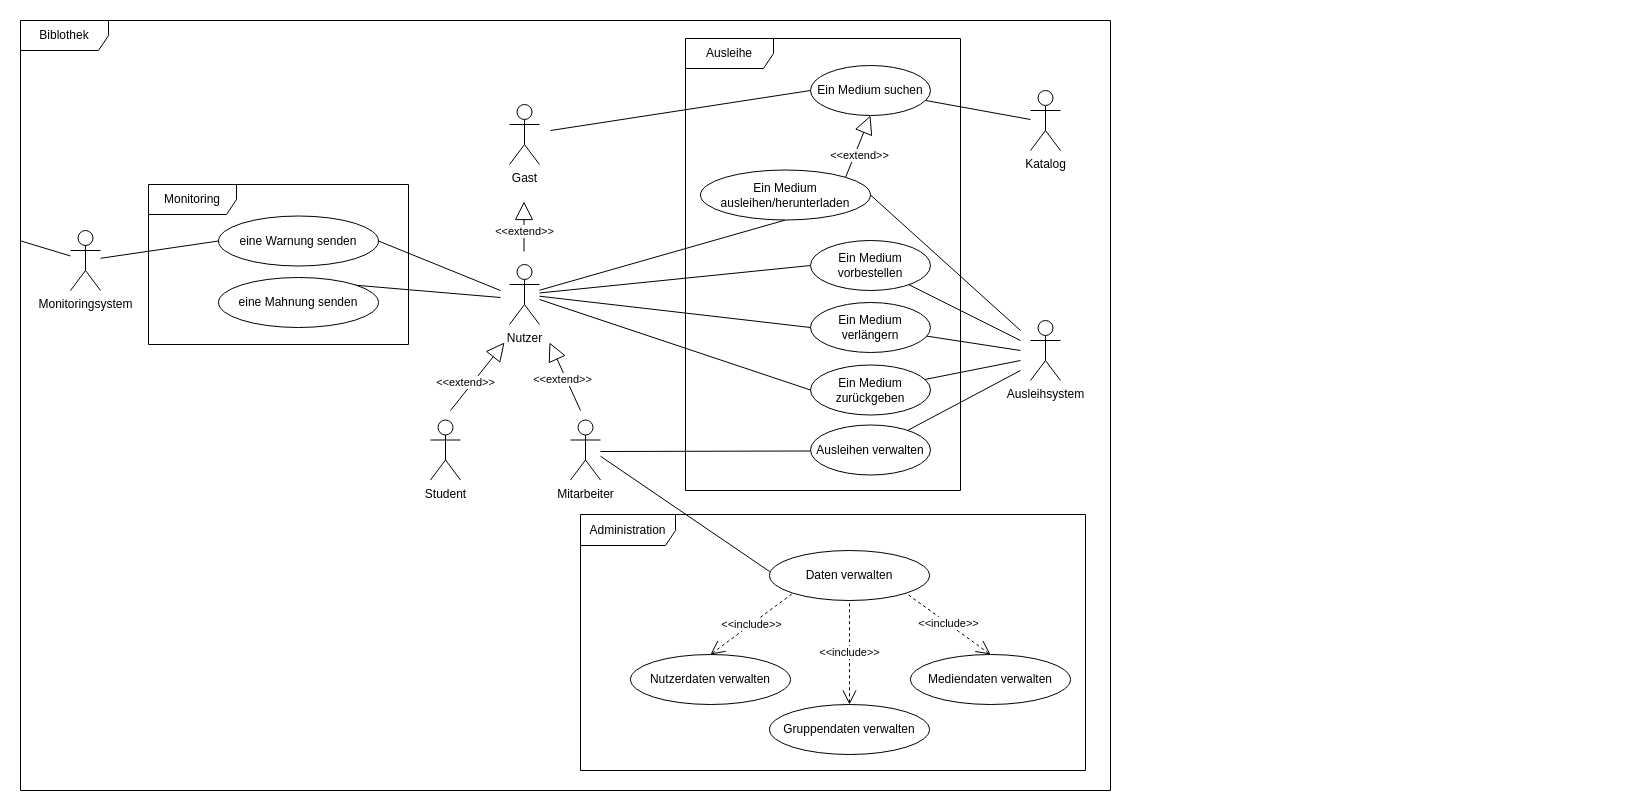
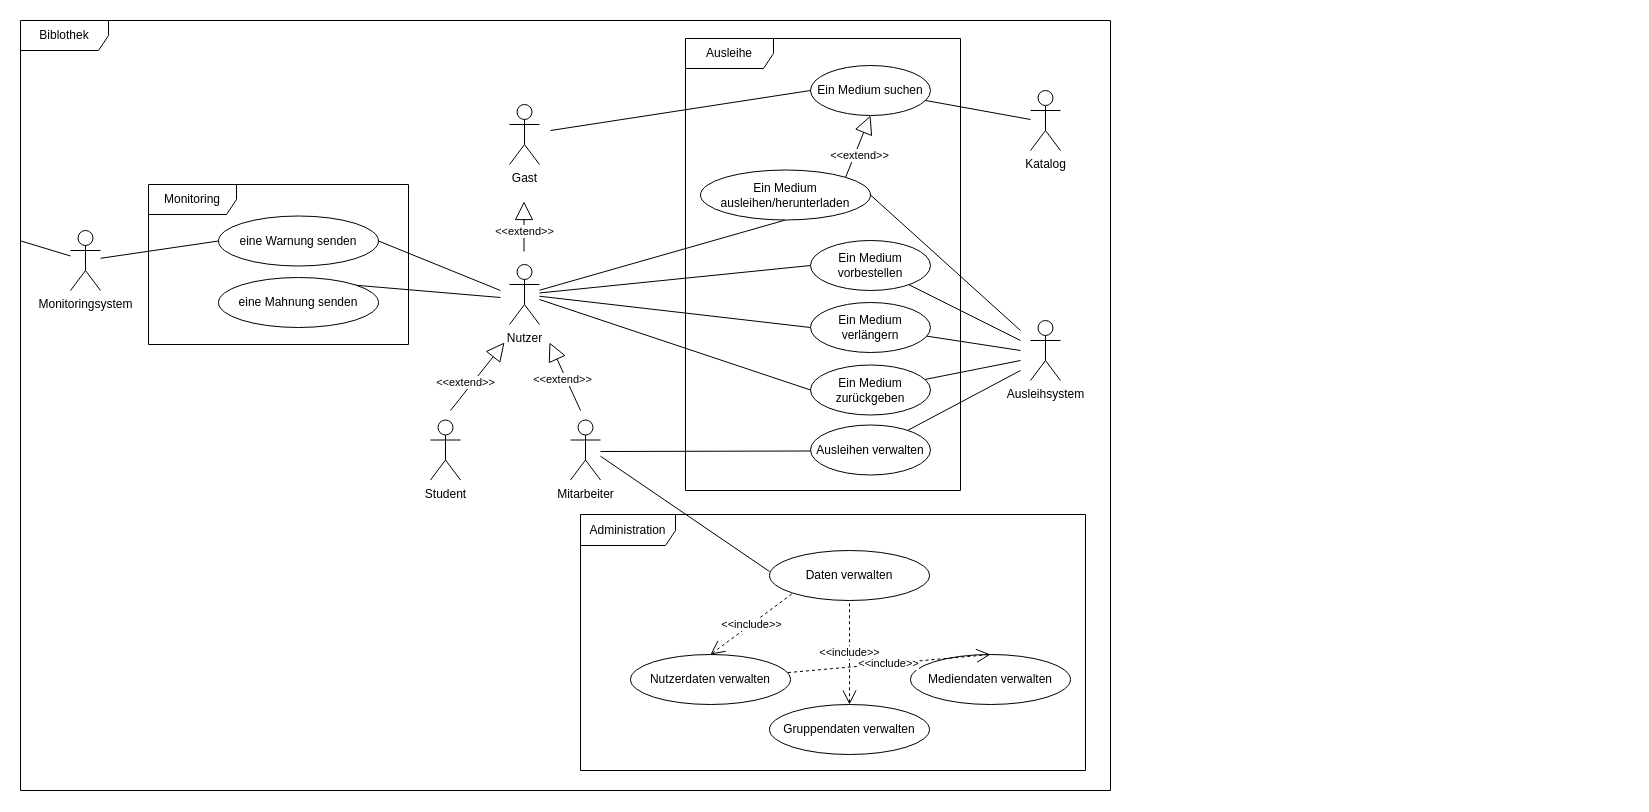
(948, 624) -> (867, 665)
